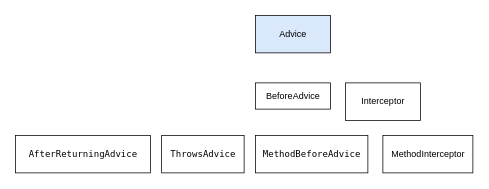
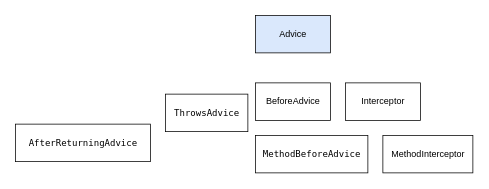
(293, 96) -> (293, 102)
(83, 154) -> (83, 143)
(203, 154) -> (207, 113)
